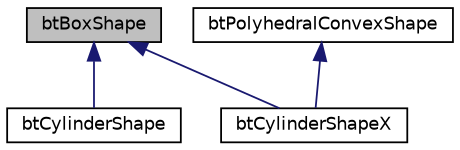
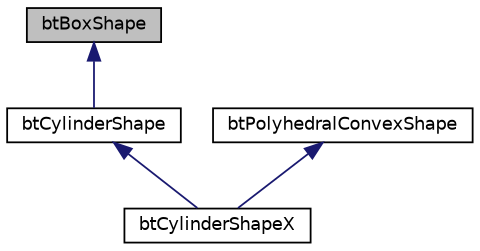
(212, 79) -> (163, 181)
